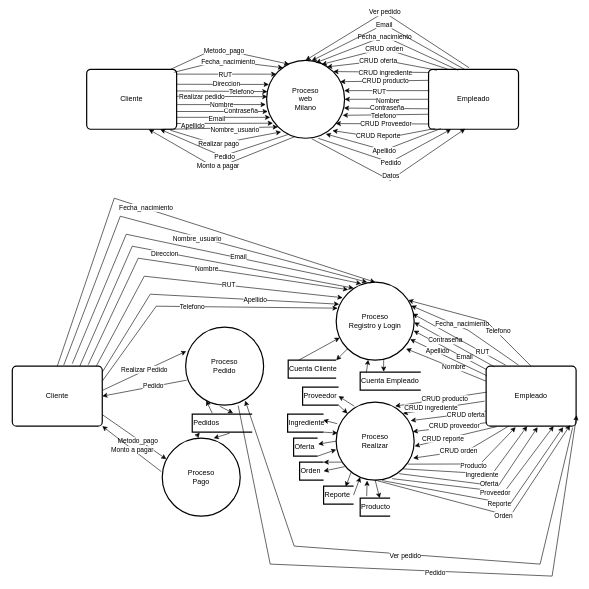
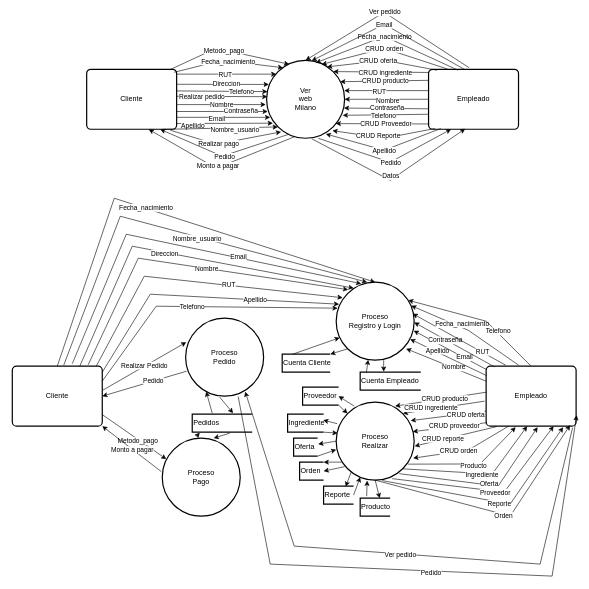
(306, 99) -> (306, 99)
(225, 366) -> (225, 357)
(312, 369) -> (306, 363)
